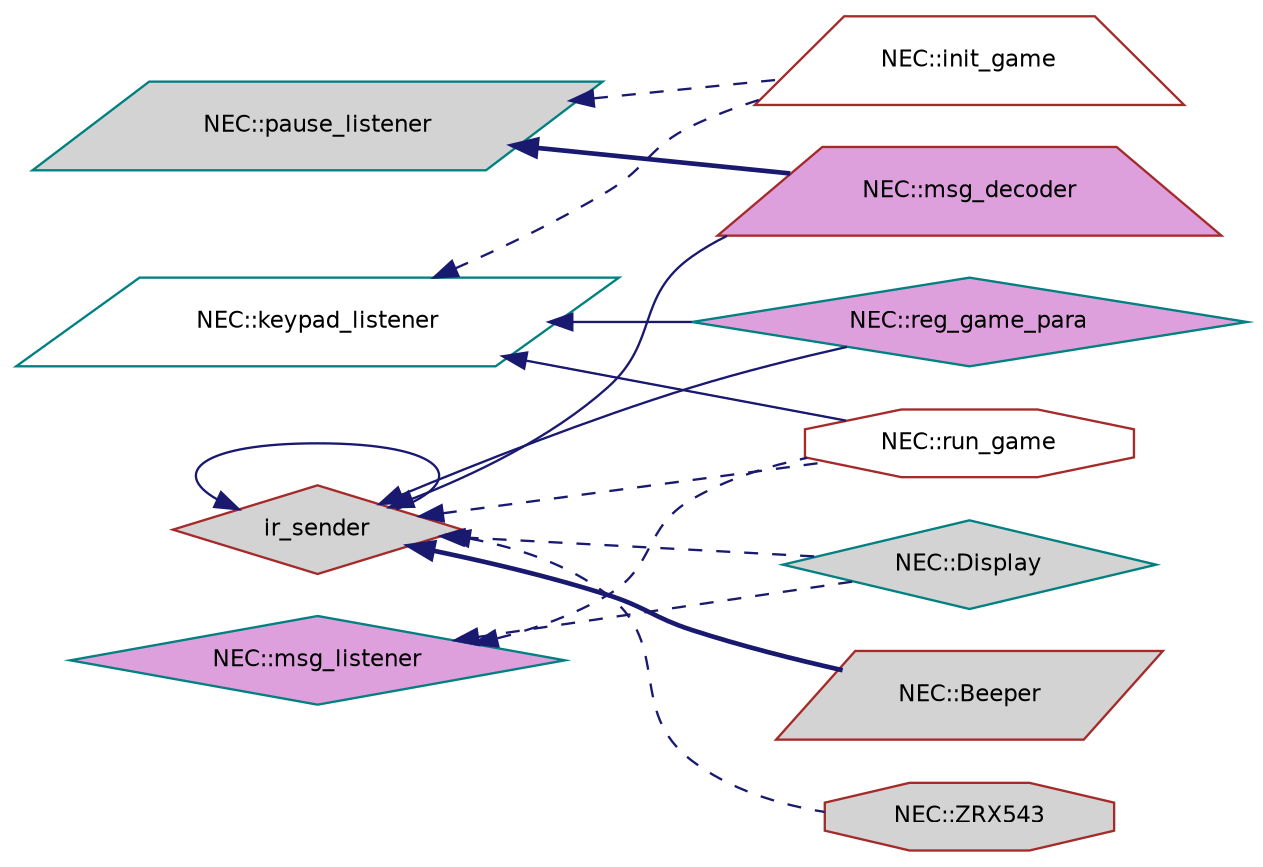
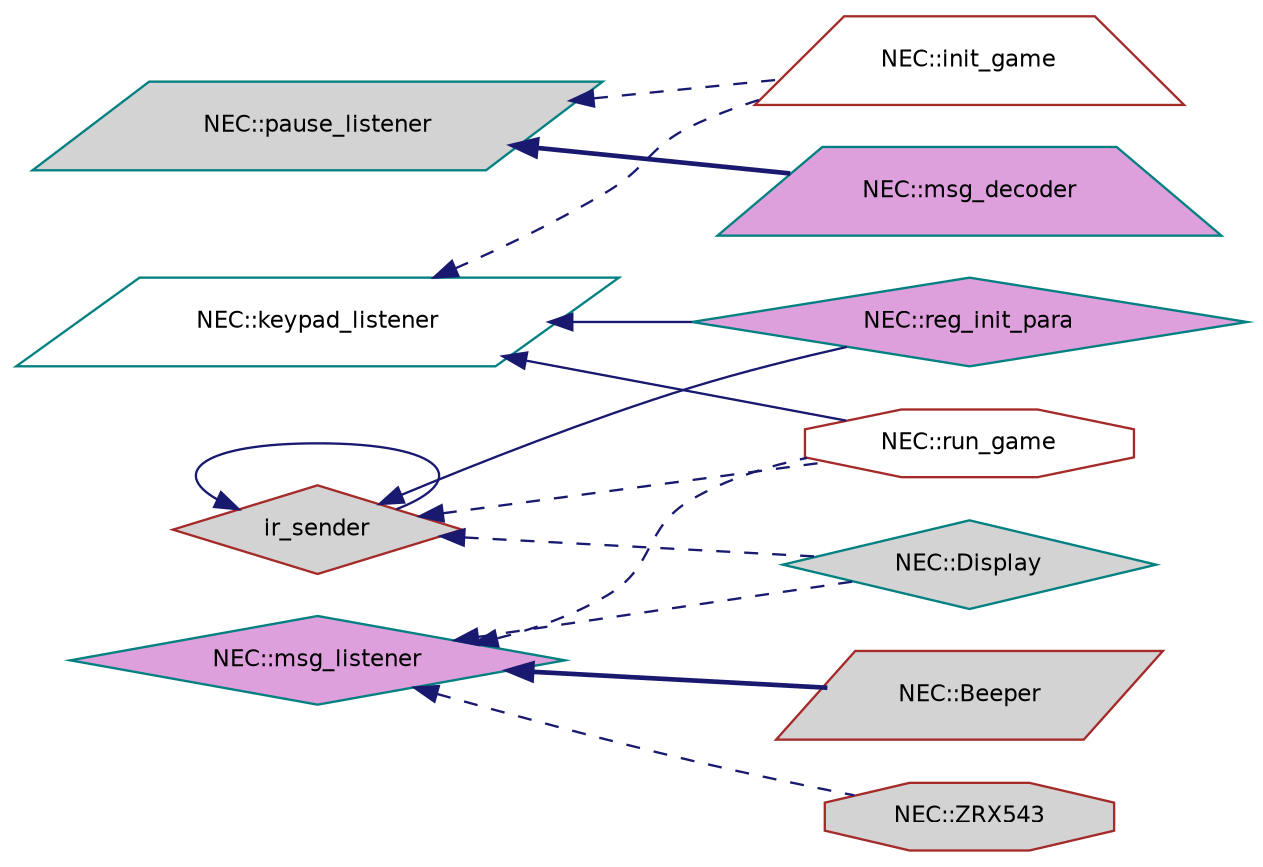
(969, 191) -> (969, 191)
(969, 322) -> (969, 322)
(597, 396) -> none
(678, 625) -> (680, 680)
(649, 675) -> (645, 749)
